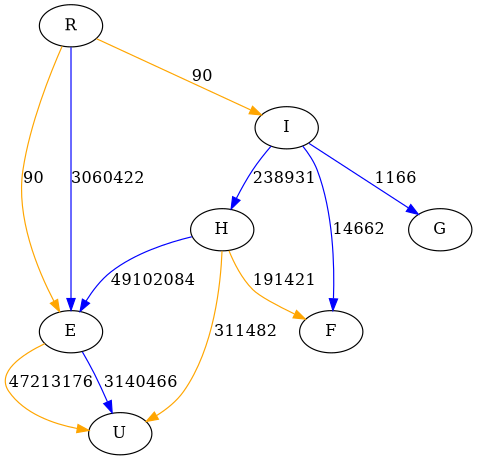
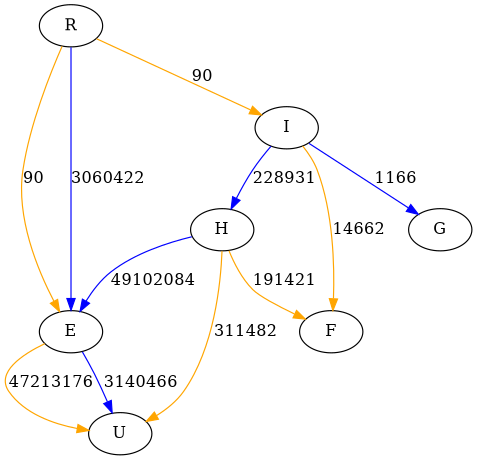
(285, 179) -> (285, 179)
(330, 219) -> (330, 219)
